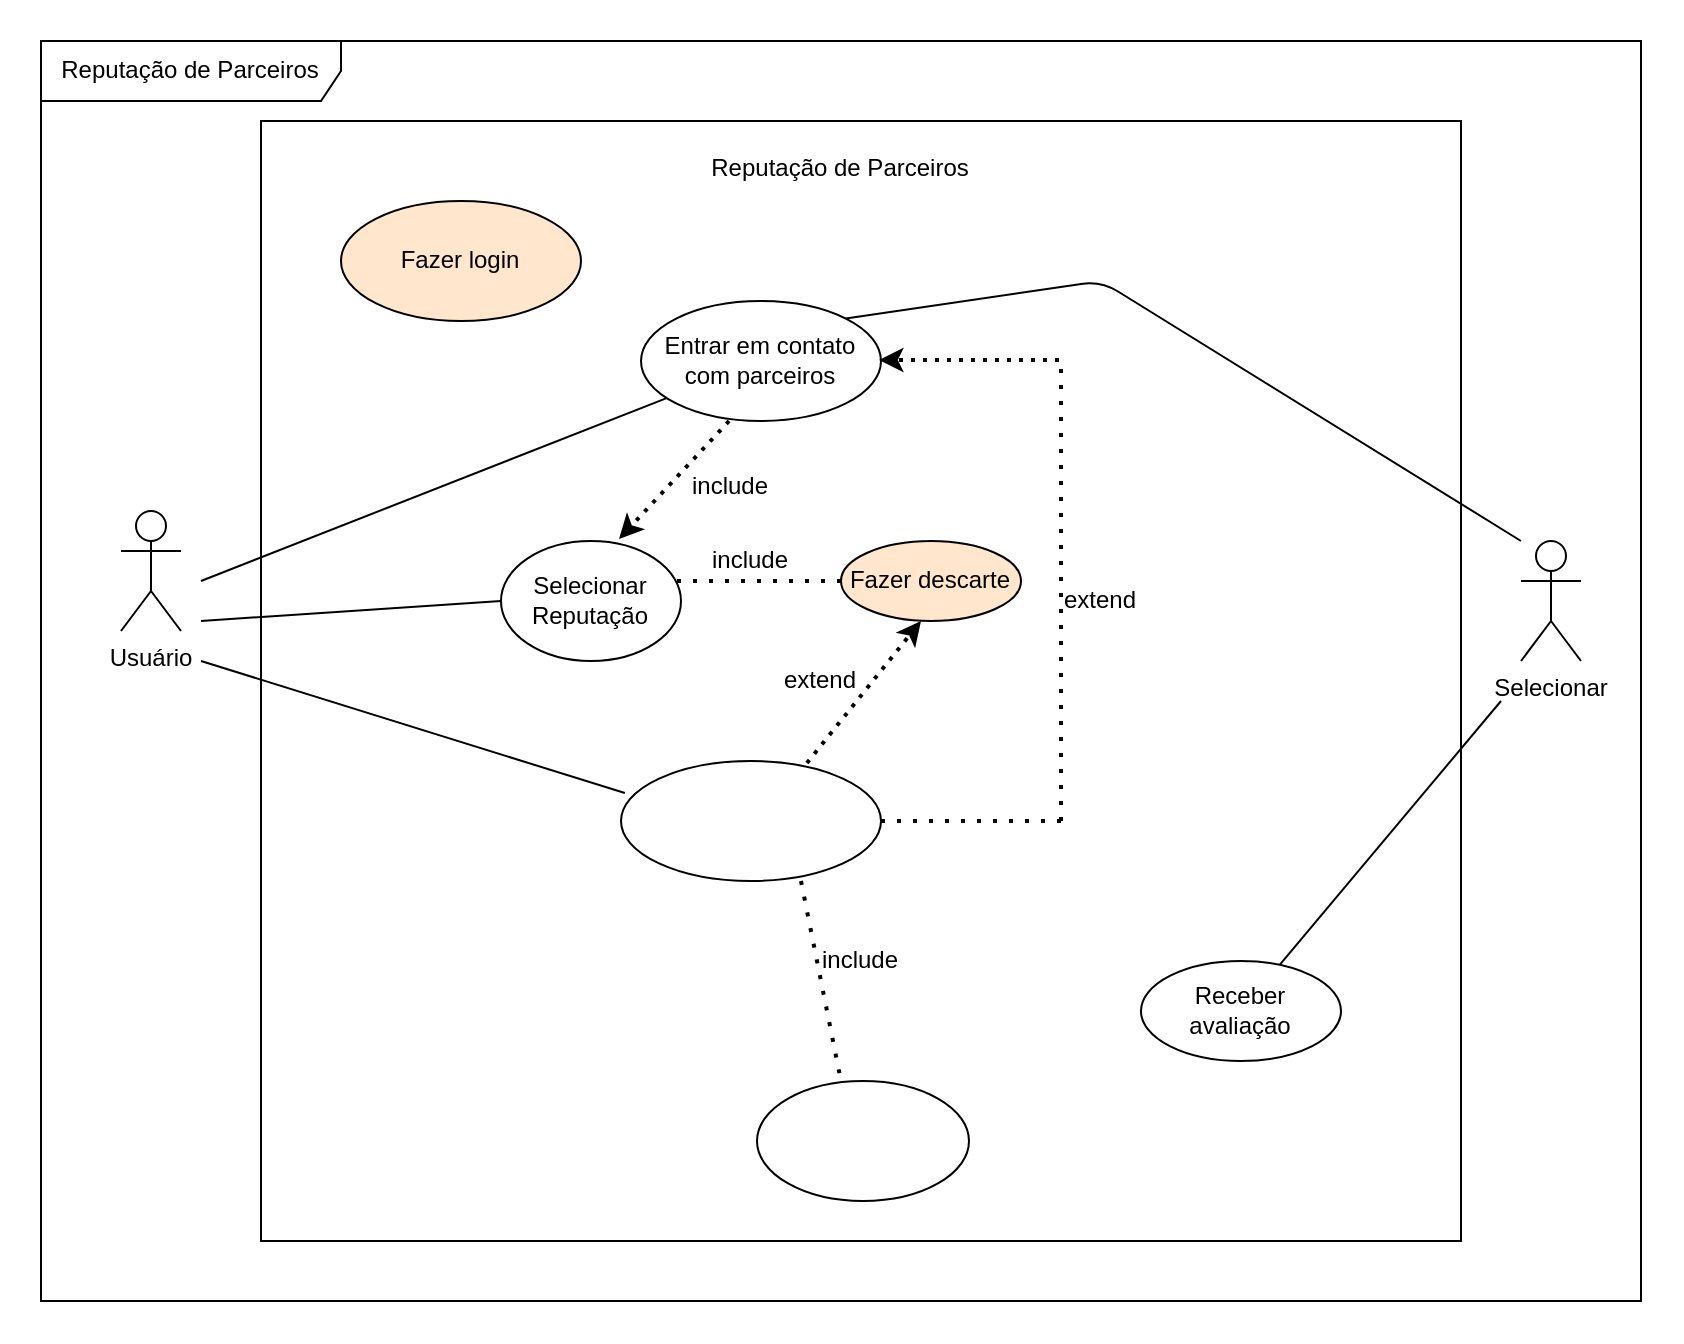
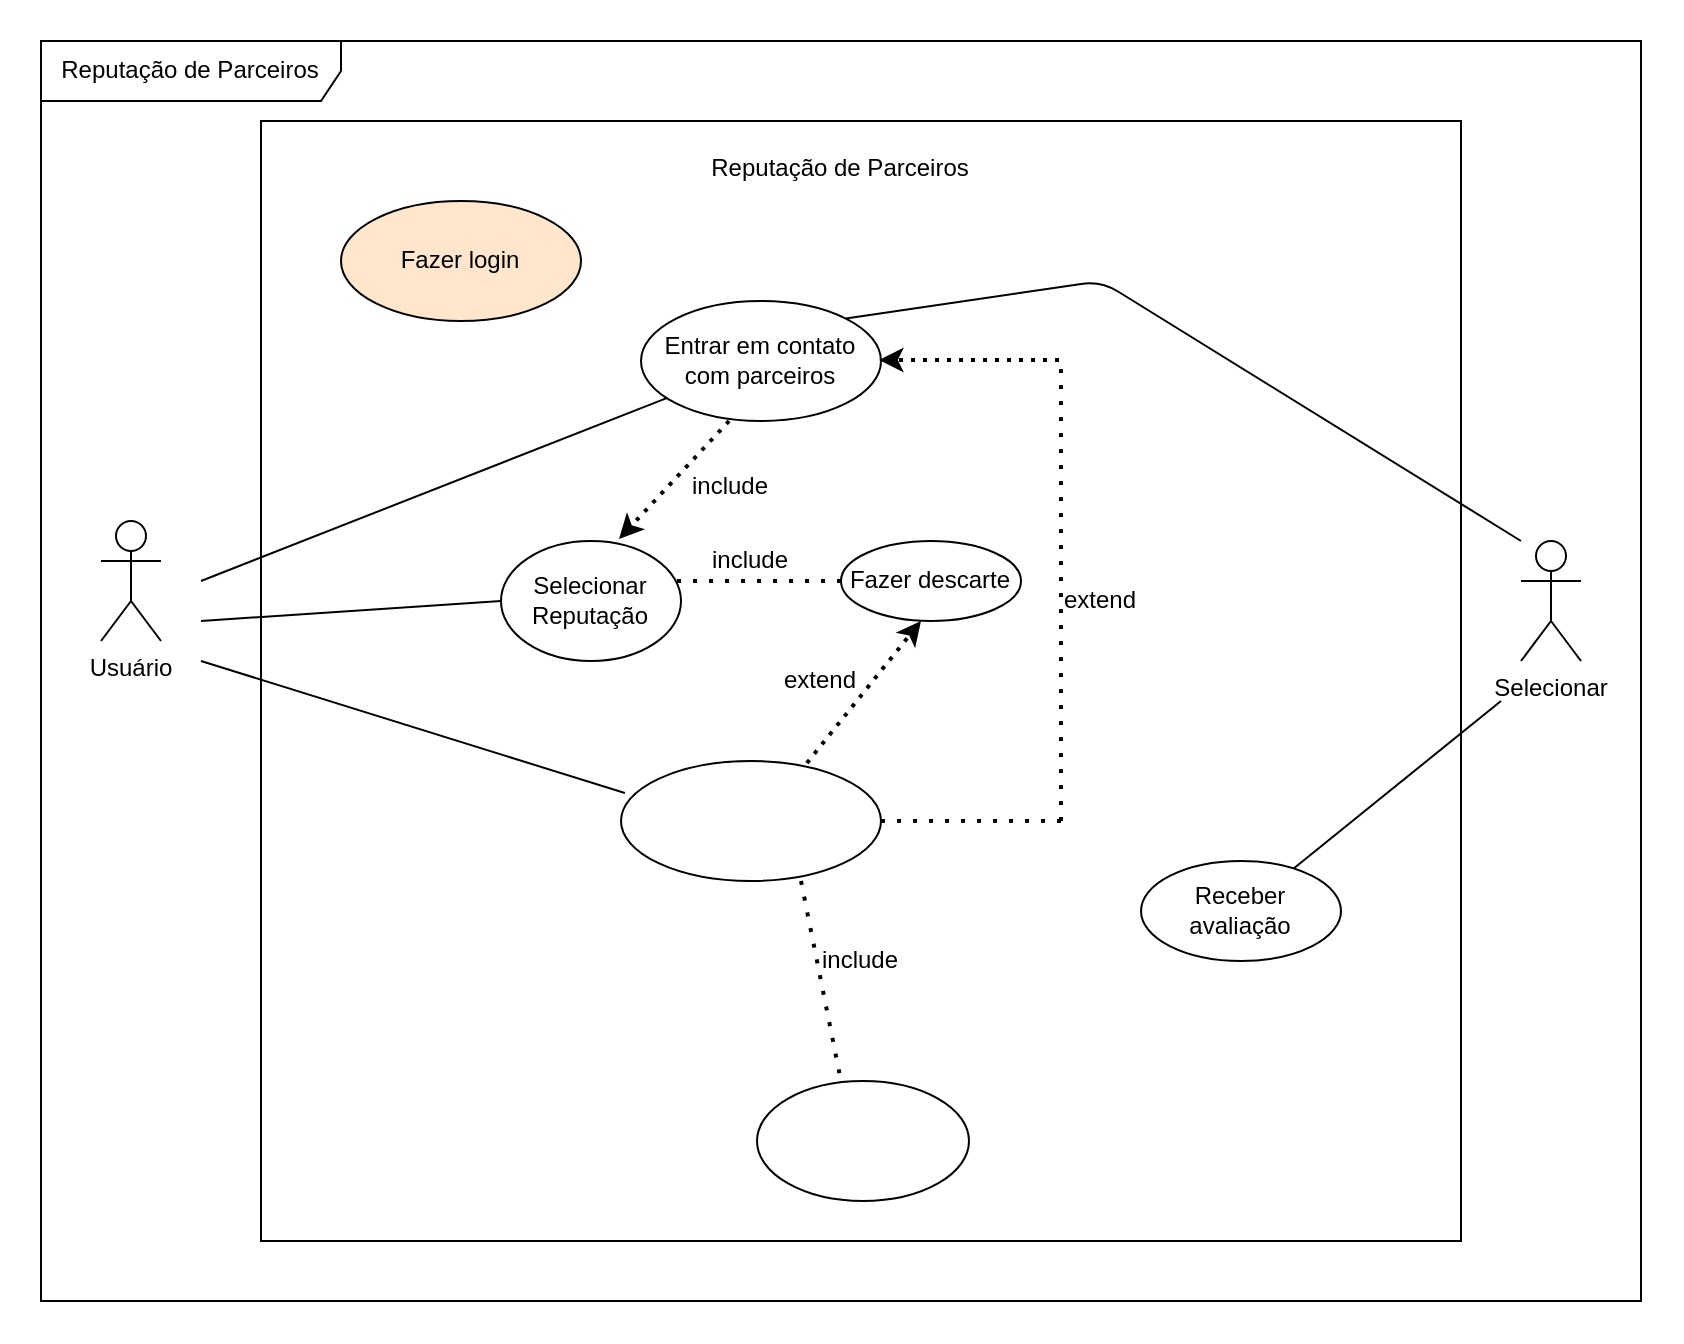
(151, 571) -> (131, 581)
(931, 581) -> (931, 581)
(1241, 1011) -> (1241, 911)
